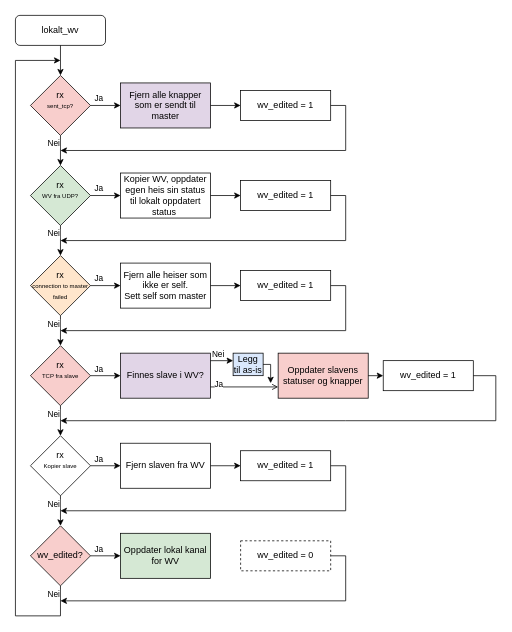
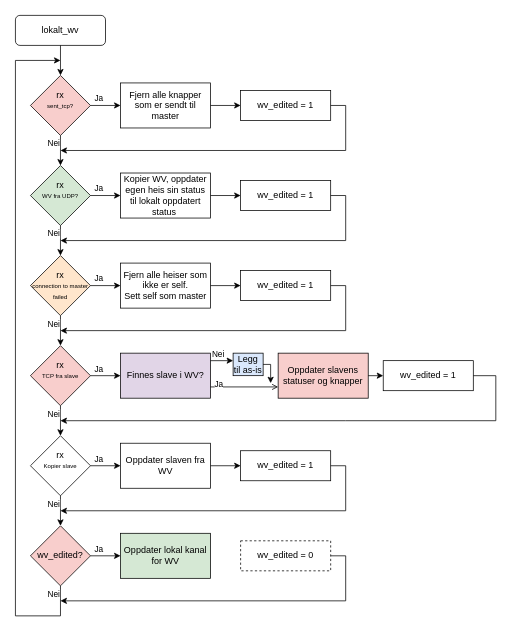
(165, 105) -> (165, 105)
(165, 465) -> (165, 465)
